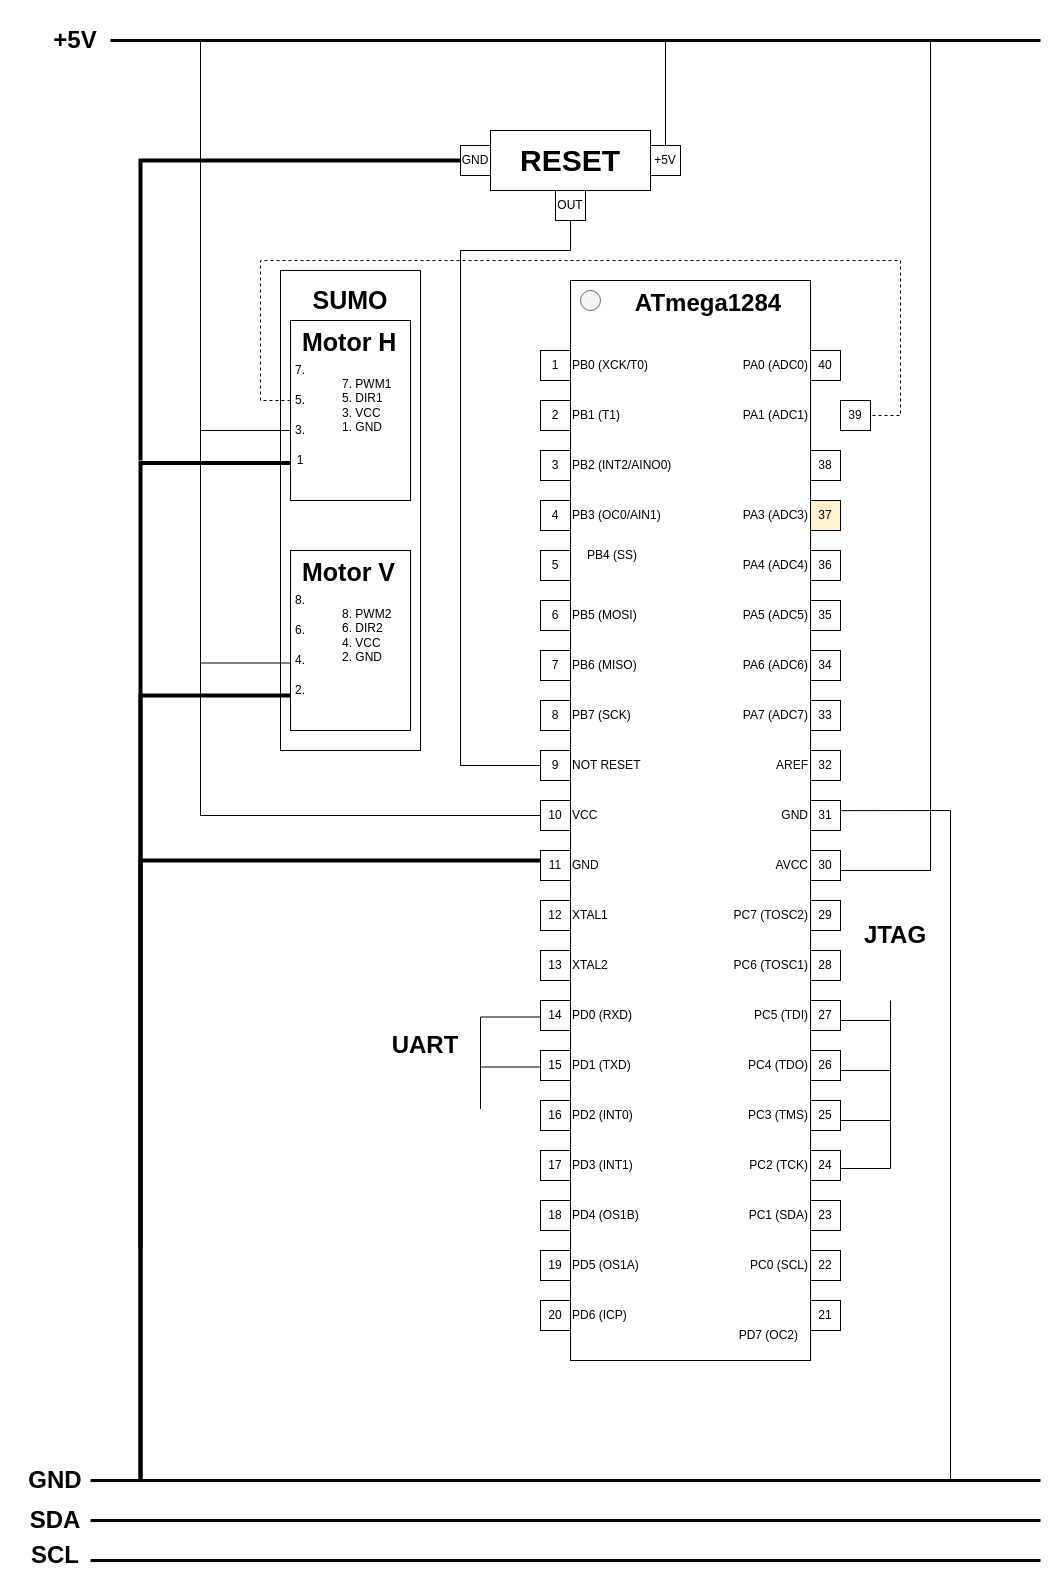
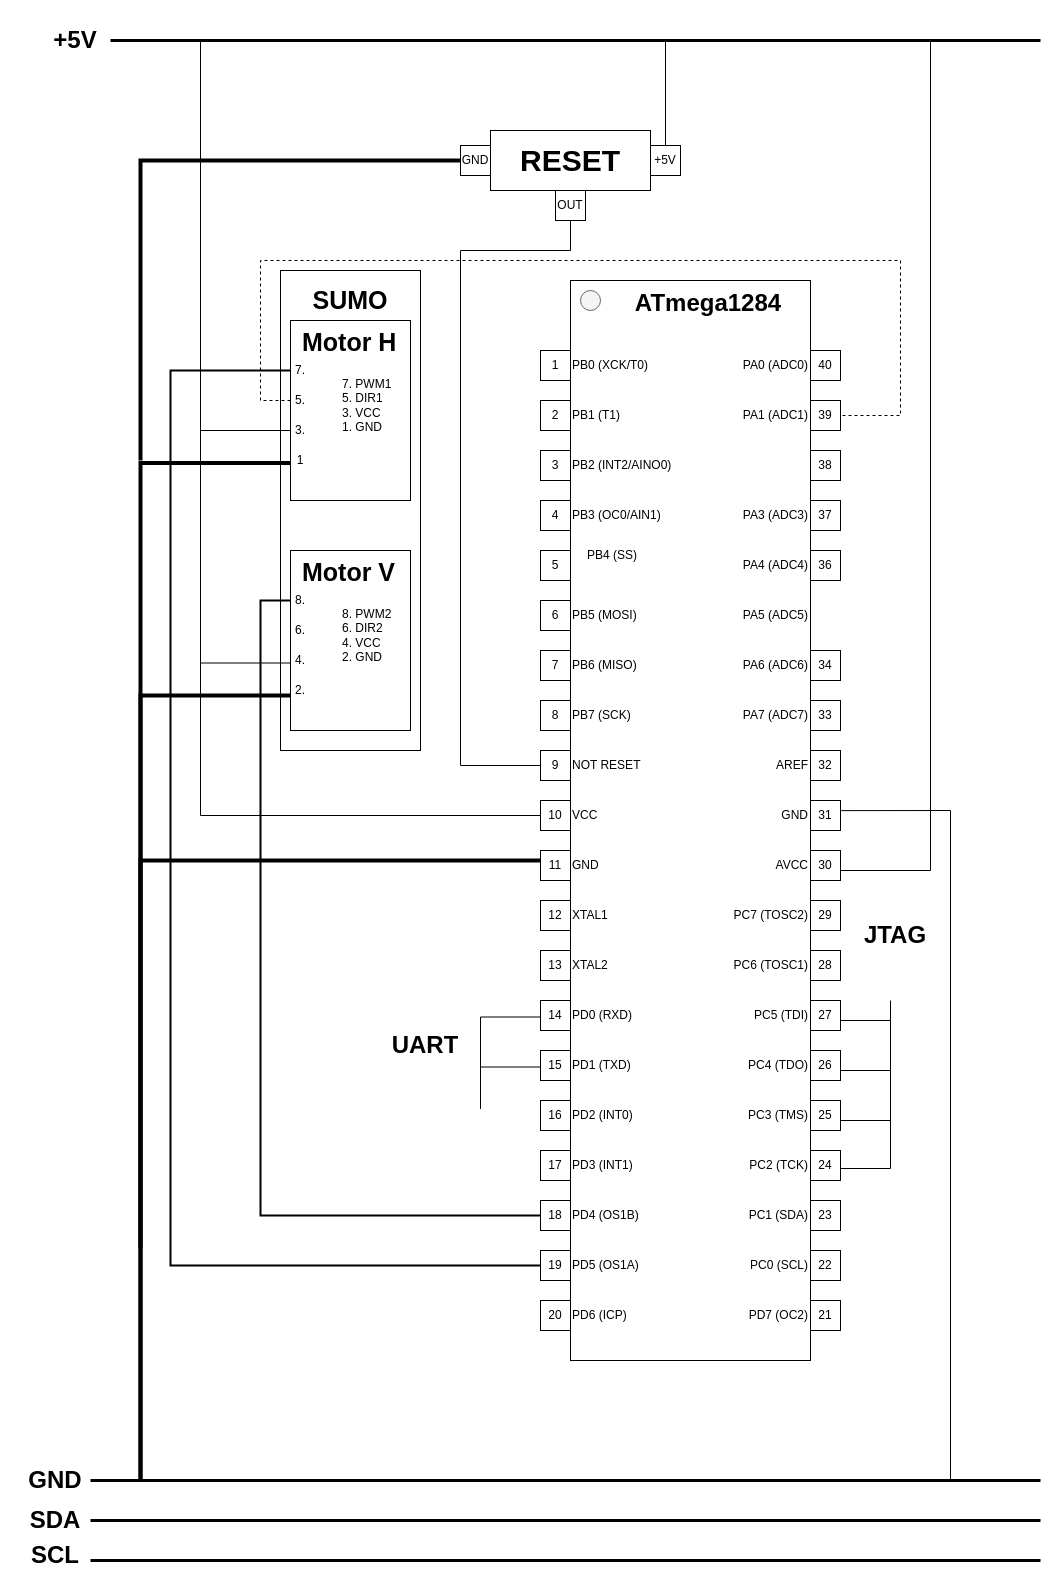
(856, 416) -> (826, 416)
(826, 516) -> (826, 516)
(826, 616) -> none
none -> (171, 943)
none -> (261, 1033)
(751, 1336) -> (761, 1316)
